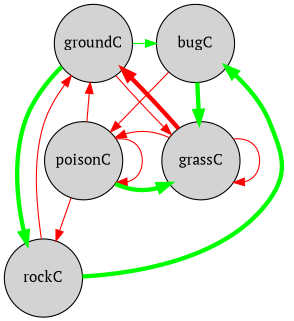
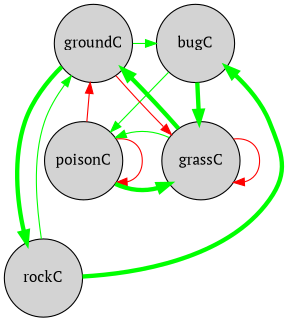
(152, 89) -> (152, 89)
(155, 103) -> (155, 103)
(148, 132) -> (148, 132)
(37, 159) -> (37, 159)
(65, 214) -> none
